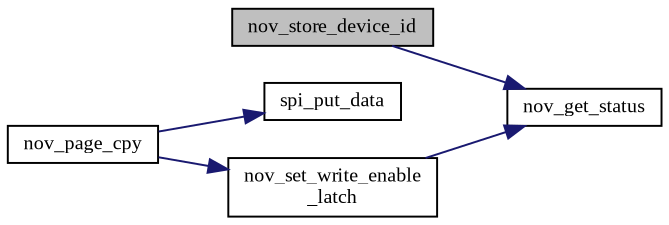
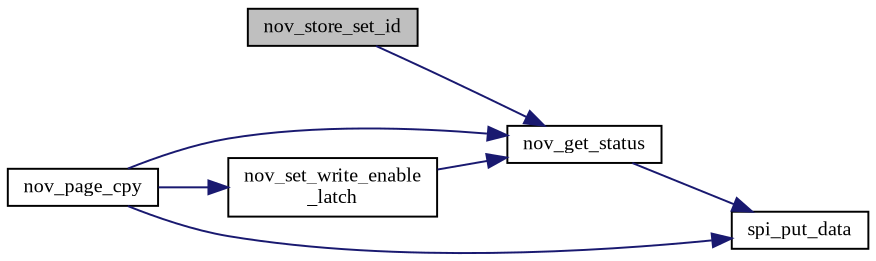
(333, 27) -> (333, 27)
none -> (305, 130)
none -> (683, 184)
